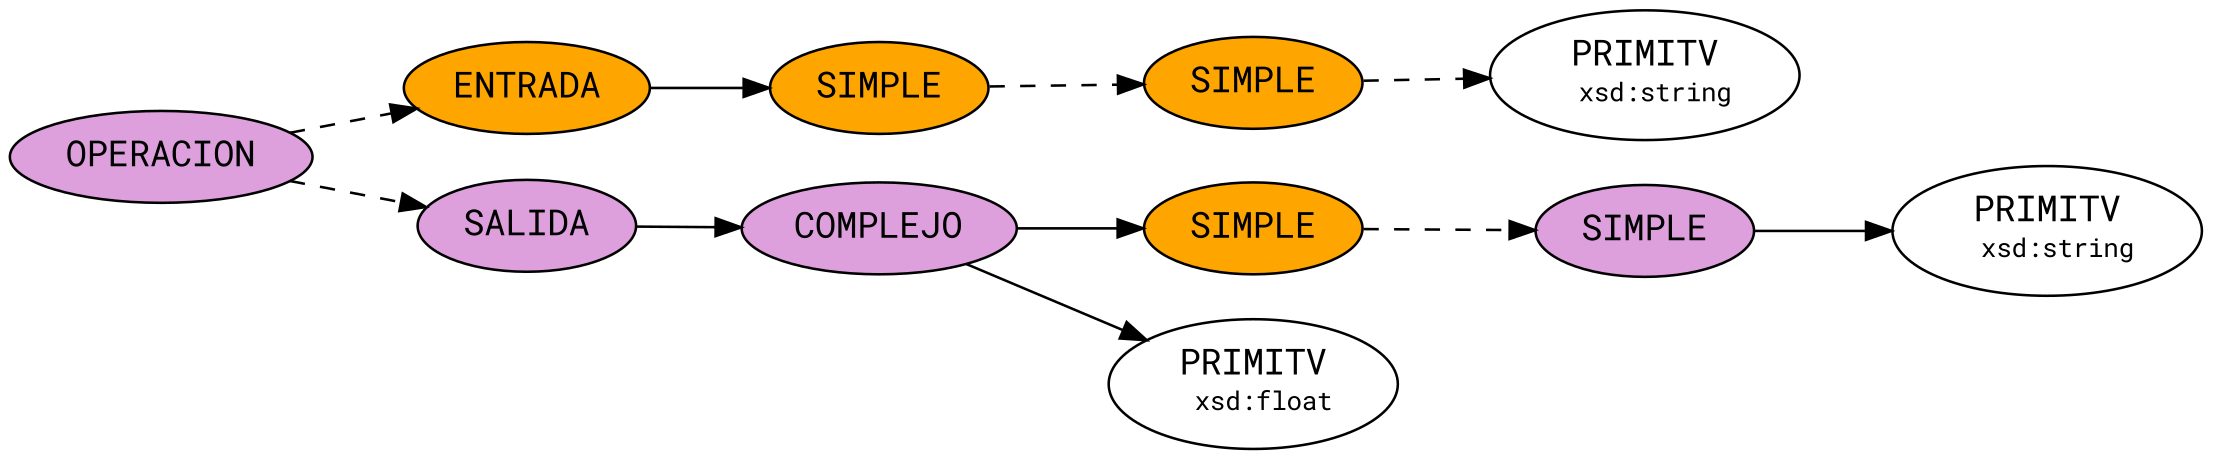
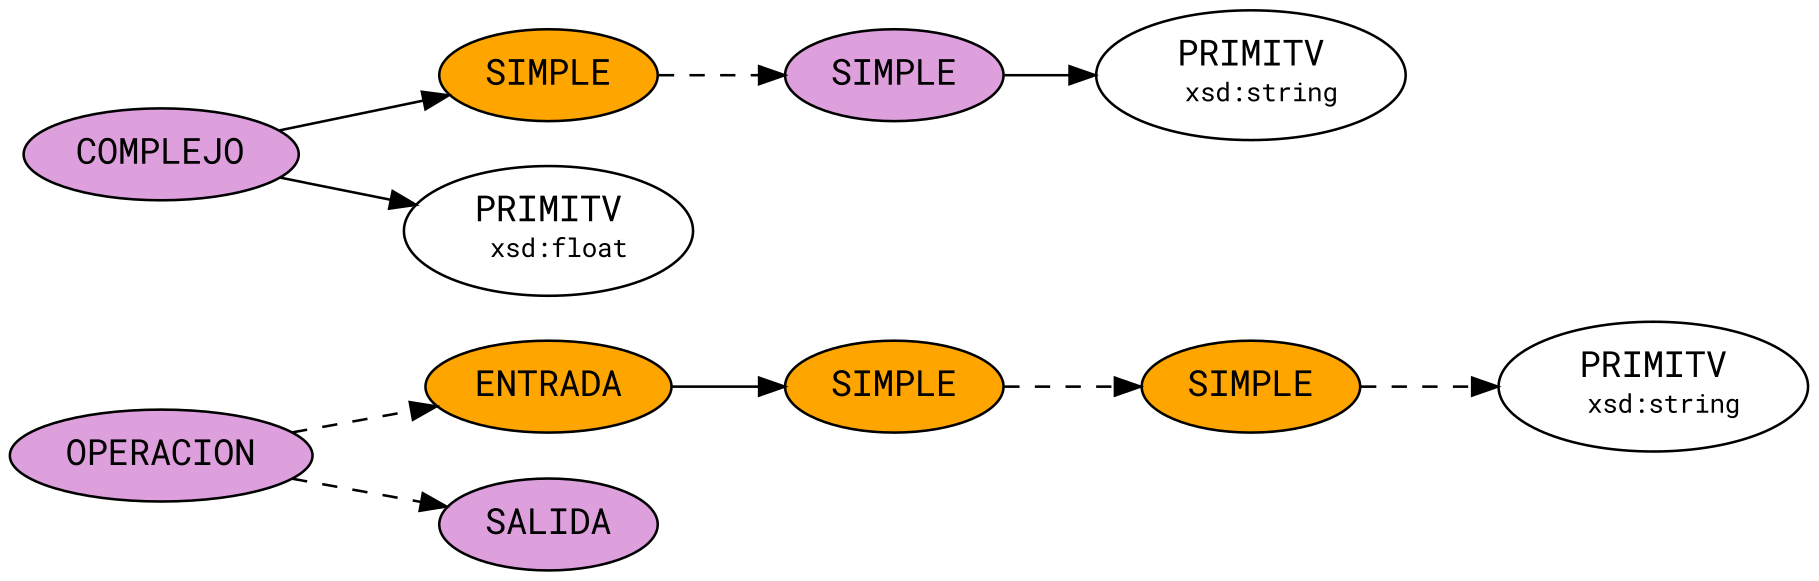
(676, 227) -> none
